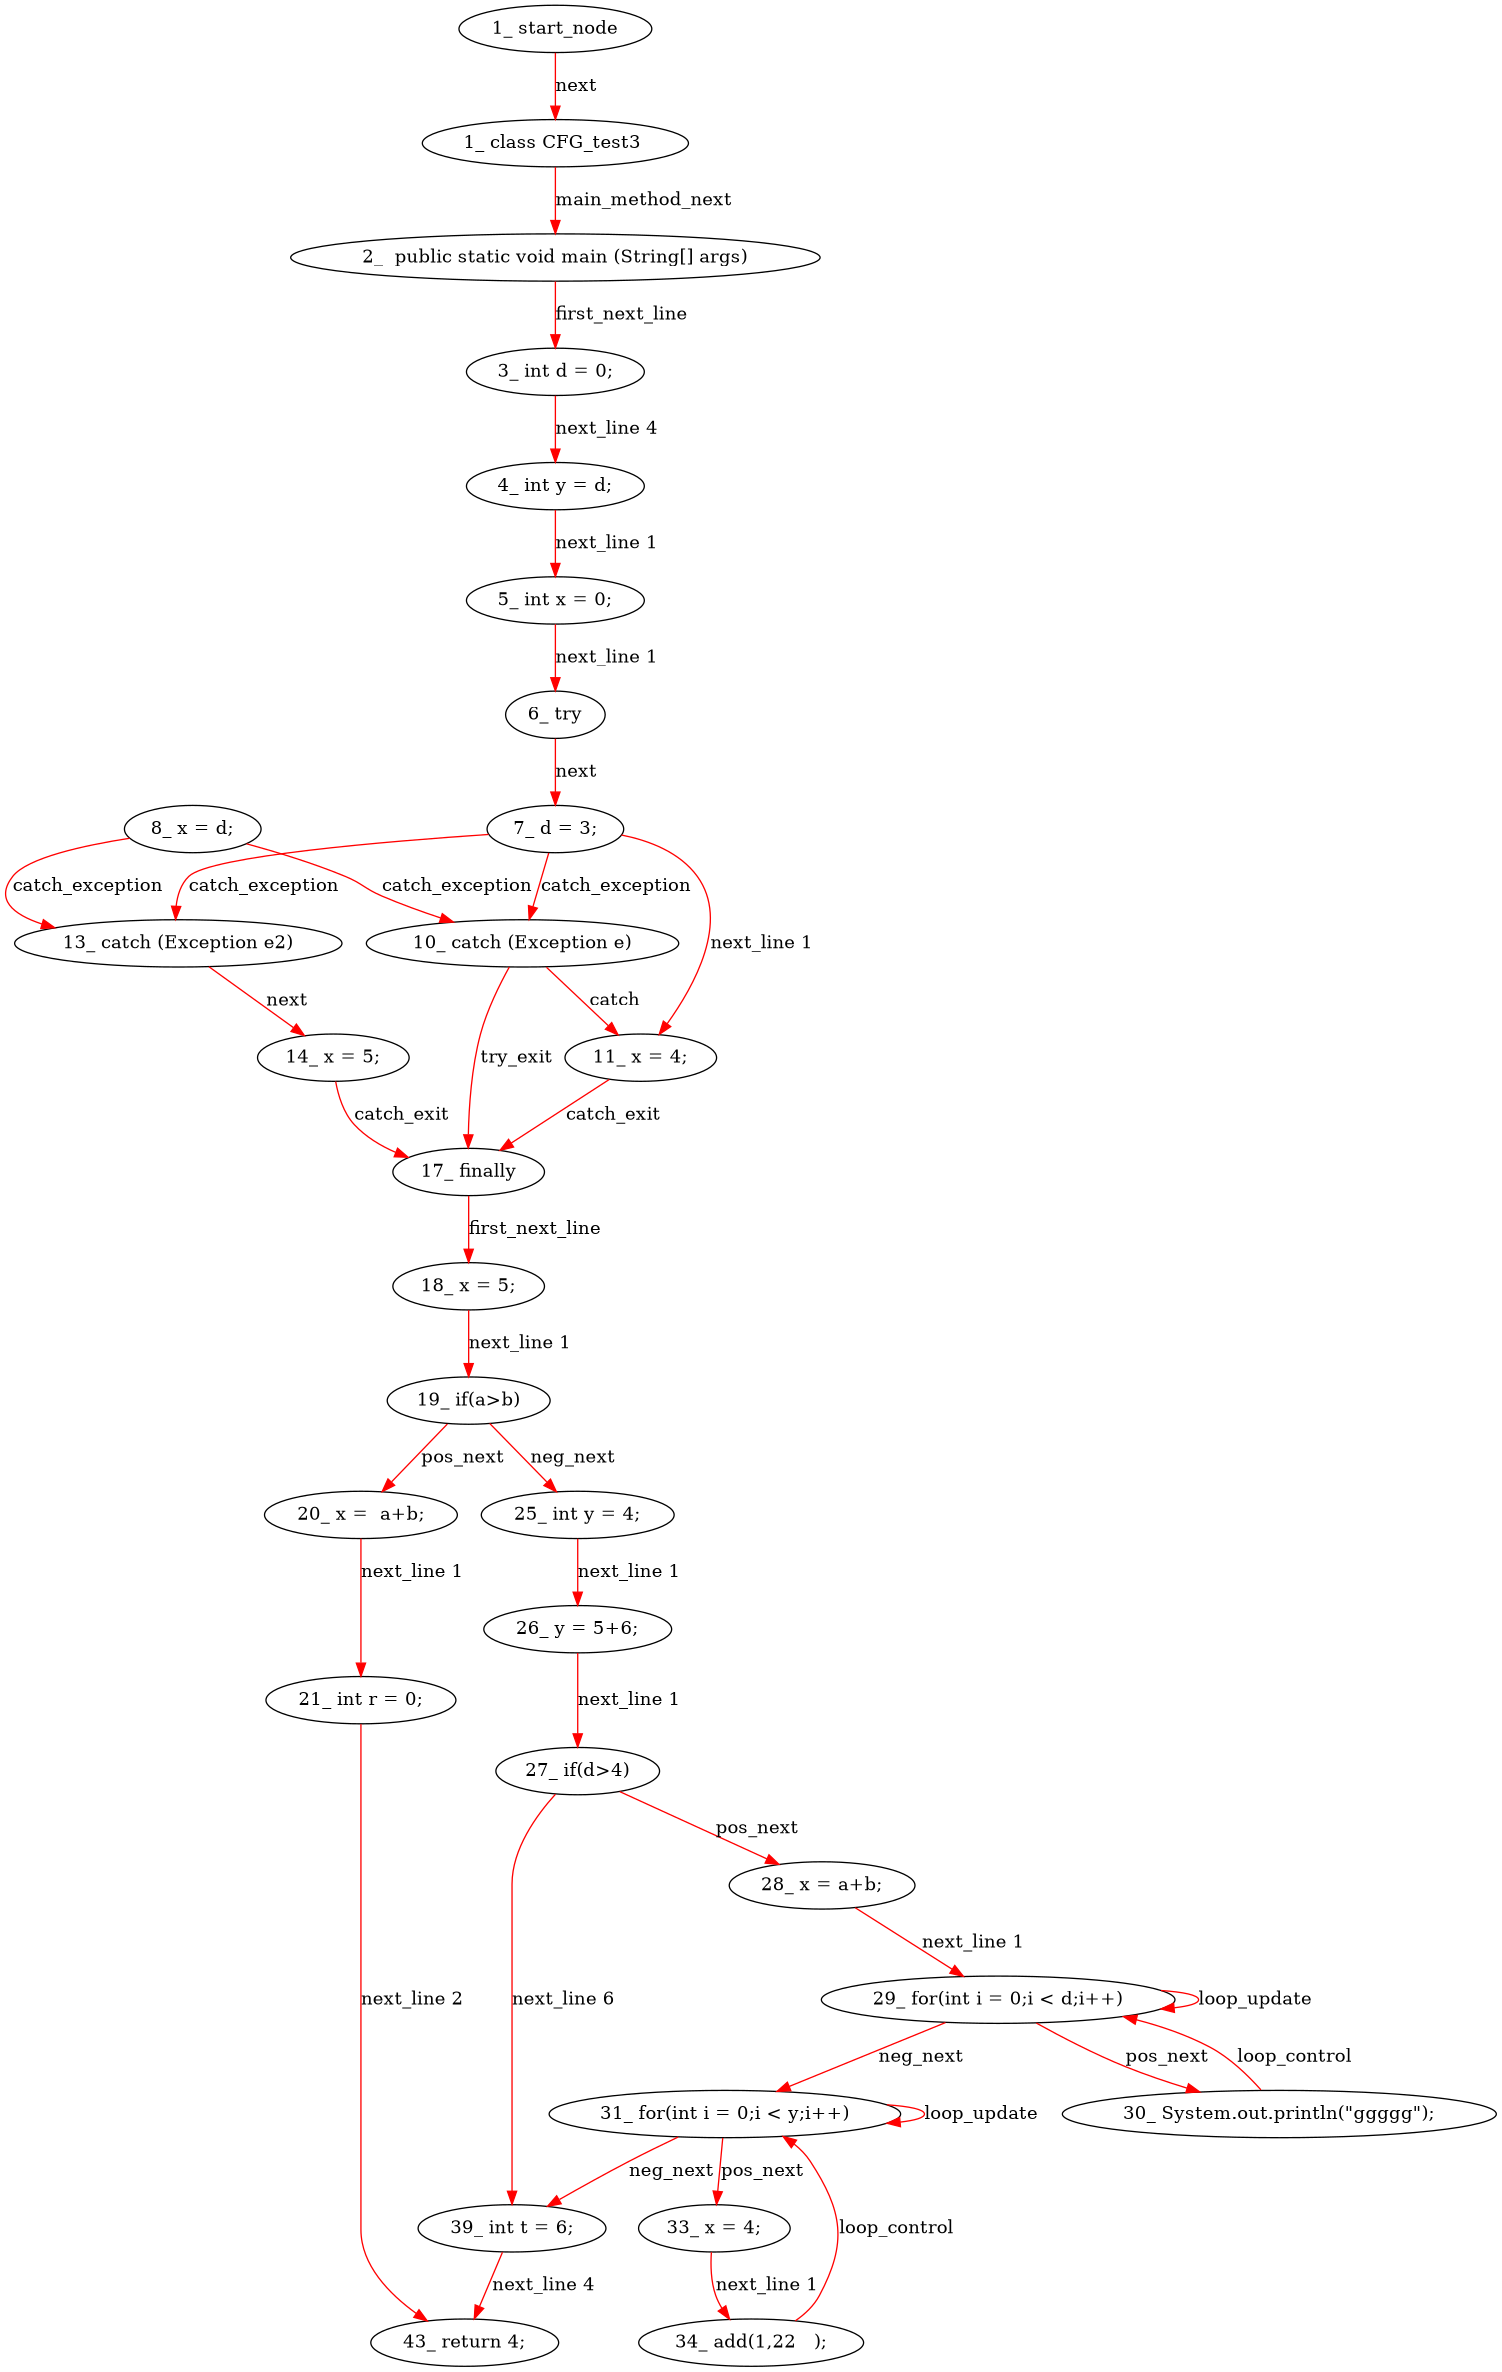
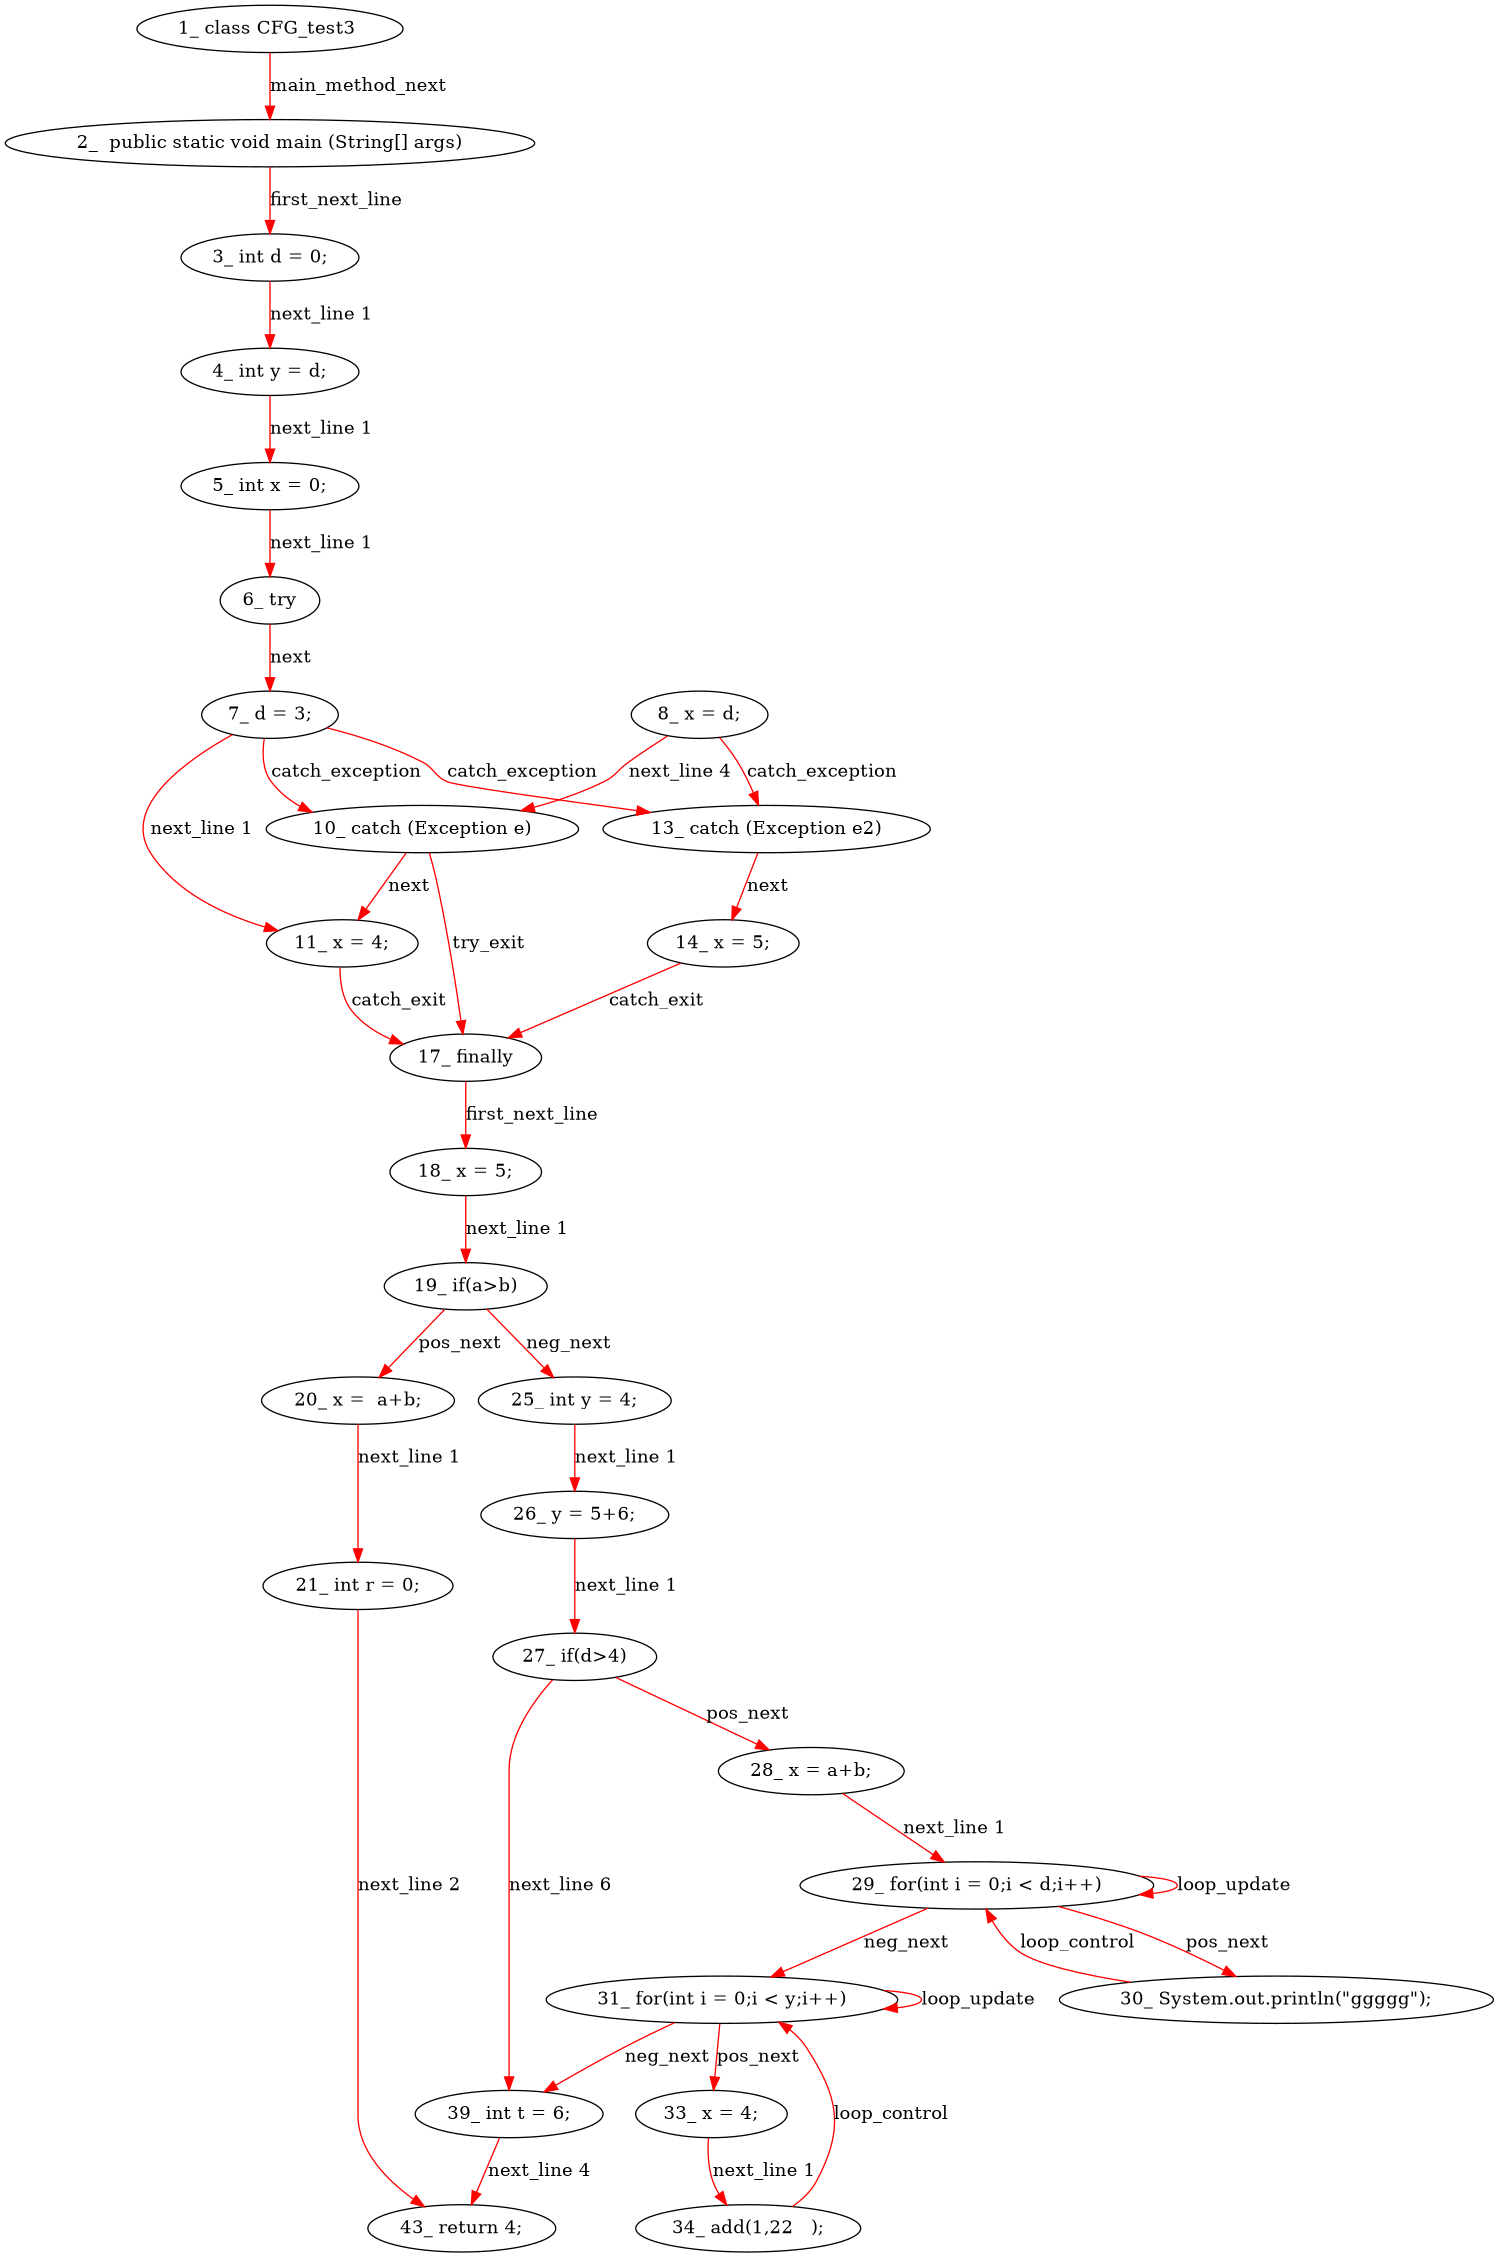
(555, 29) -> none
(607, 429) -> (322, 315)
(458, 886) -> (681, 772)
(615, 1001) -> (409, 886)
